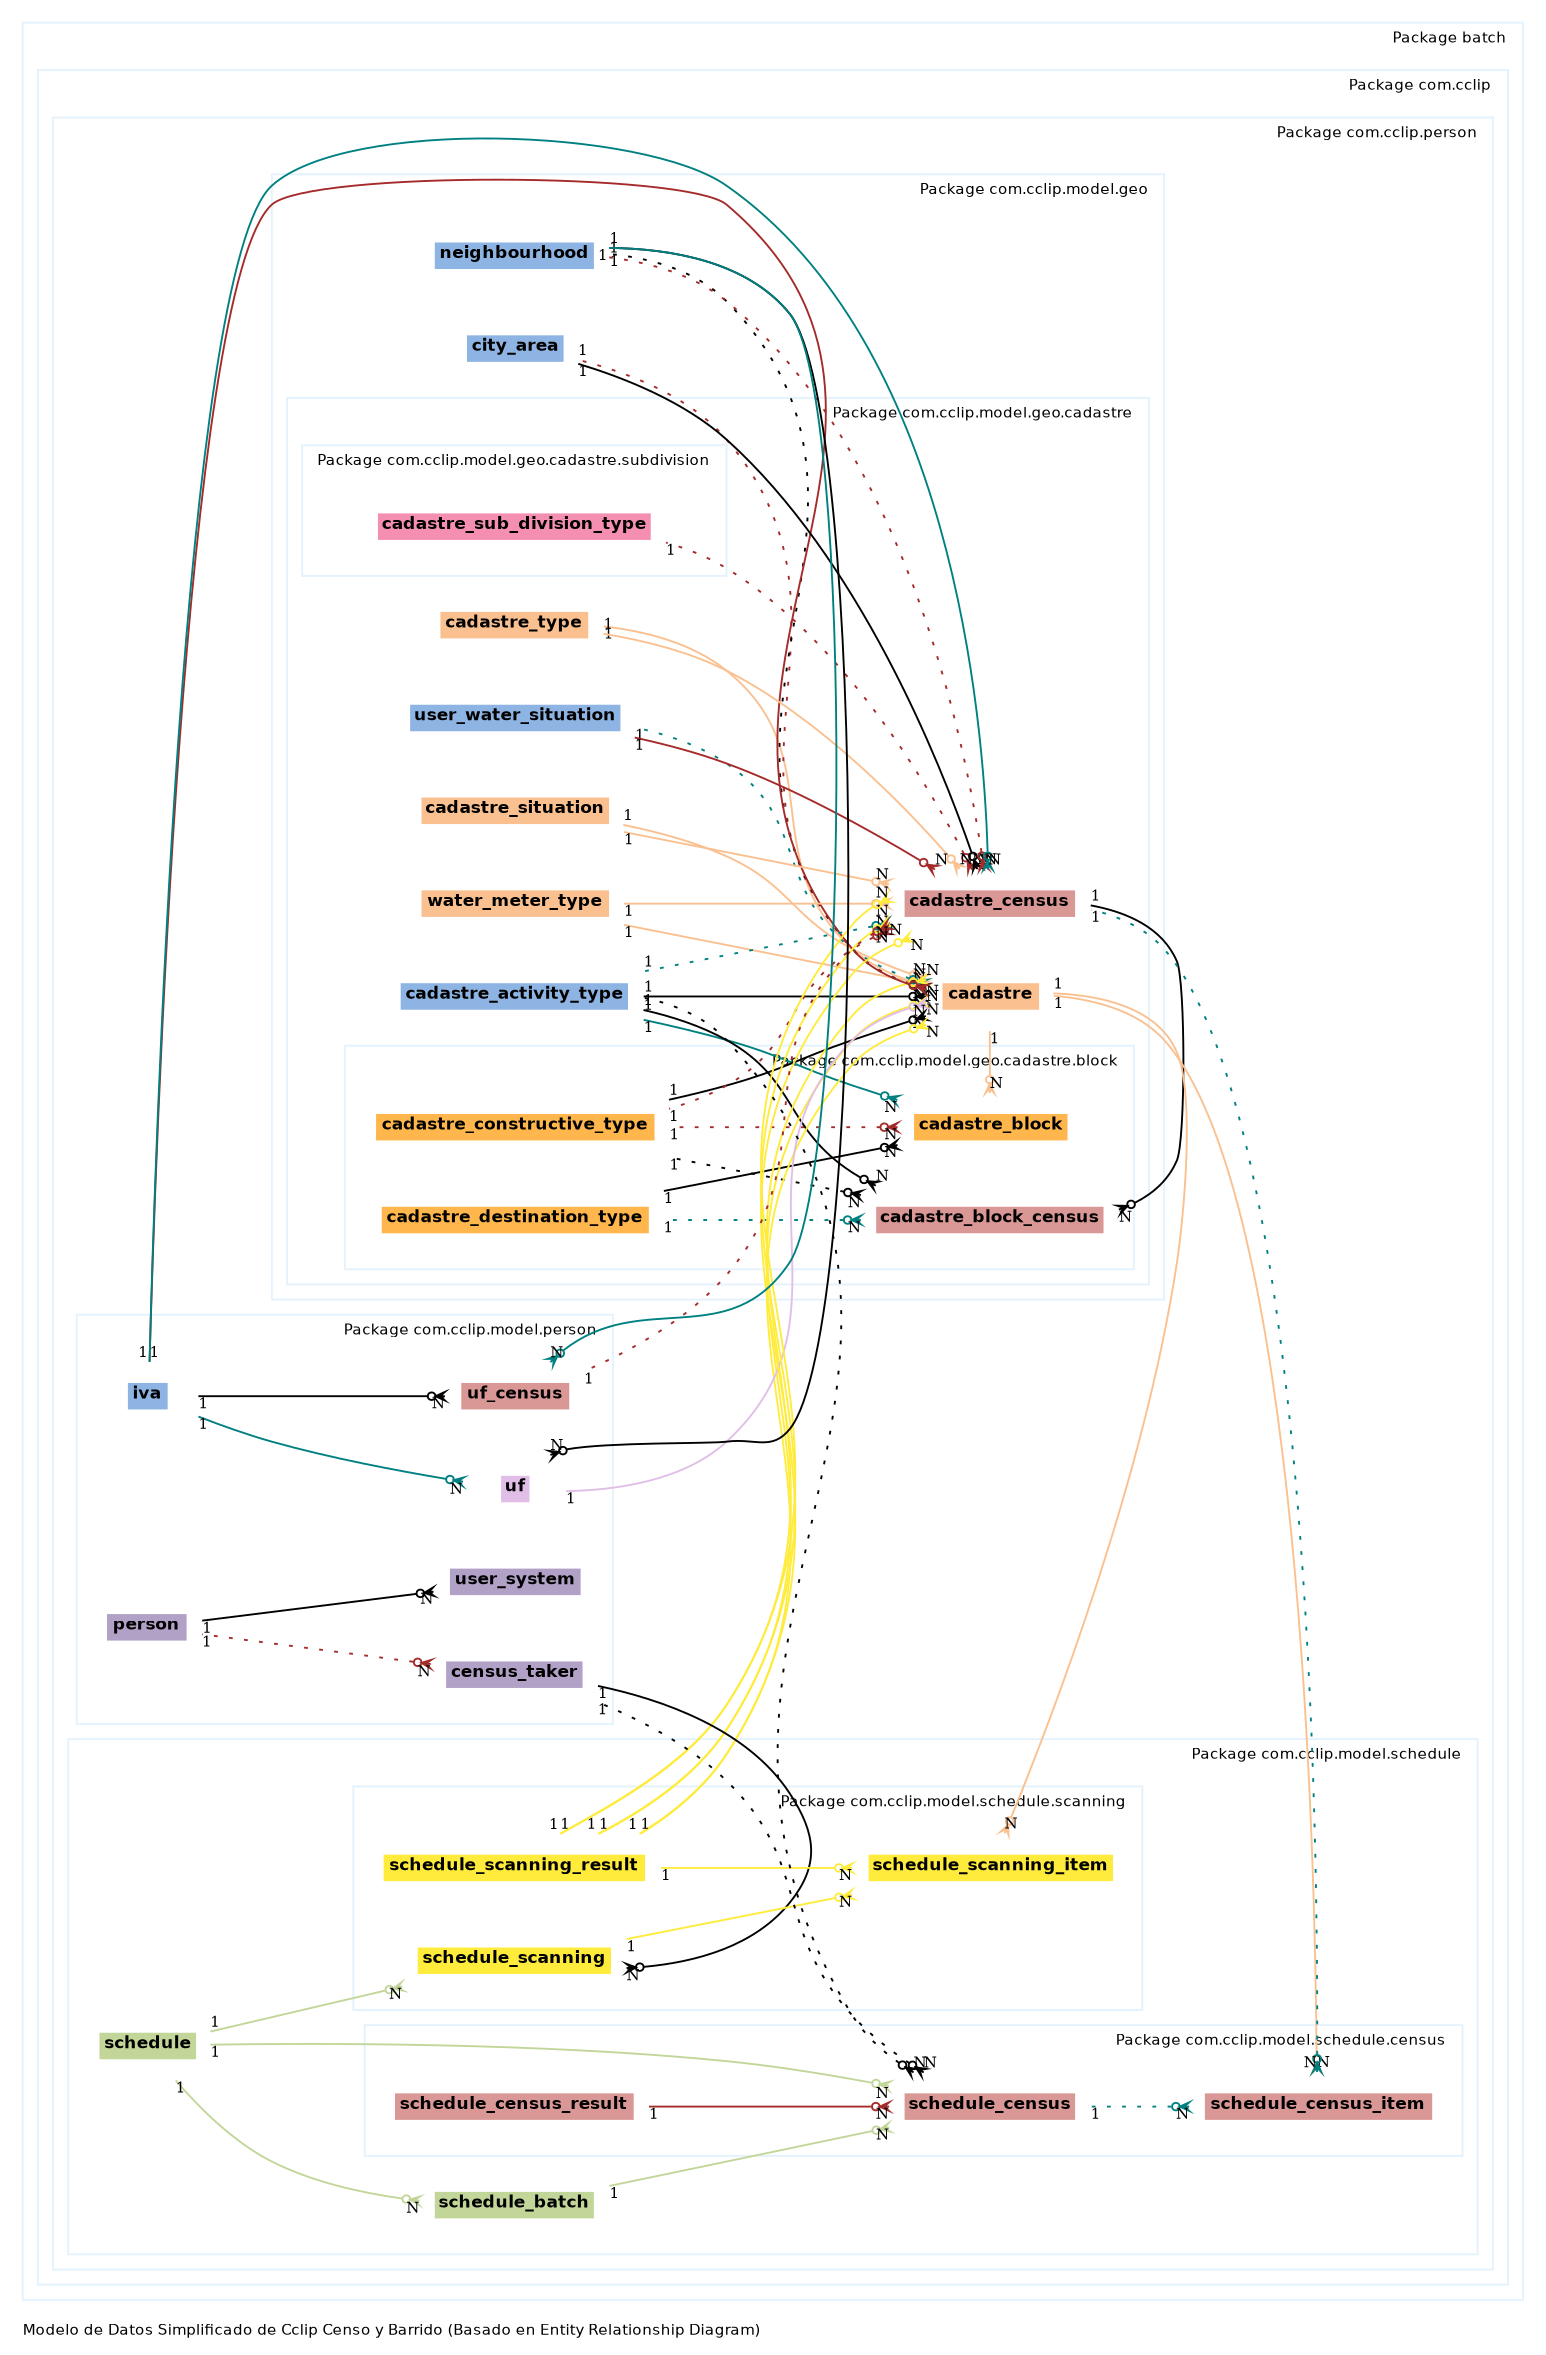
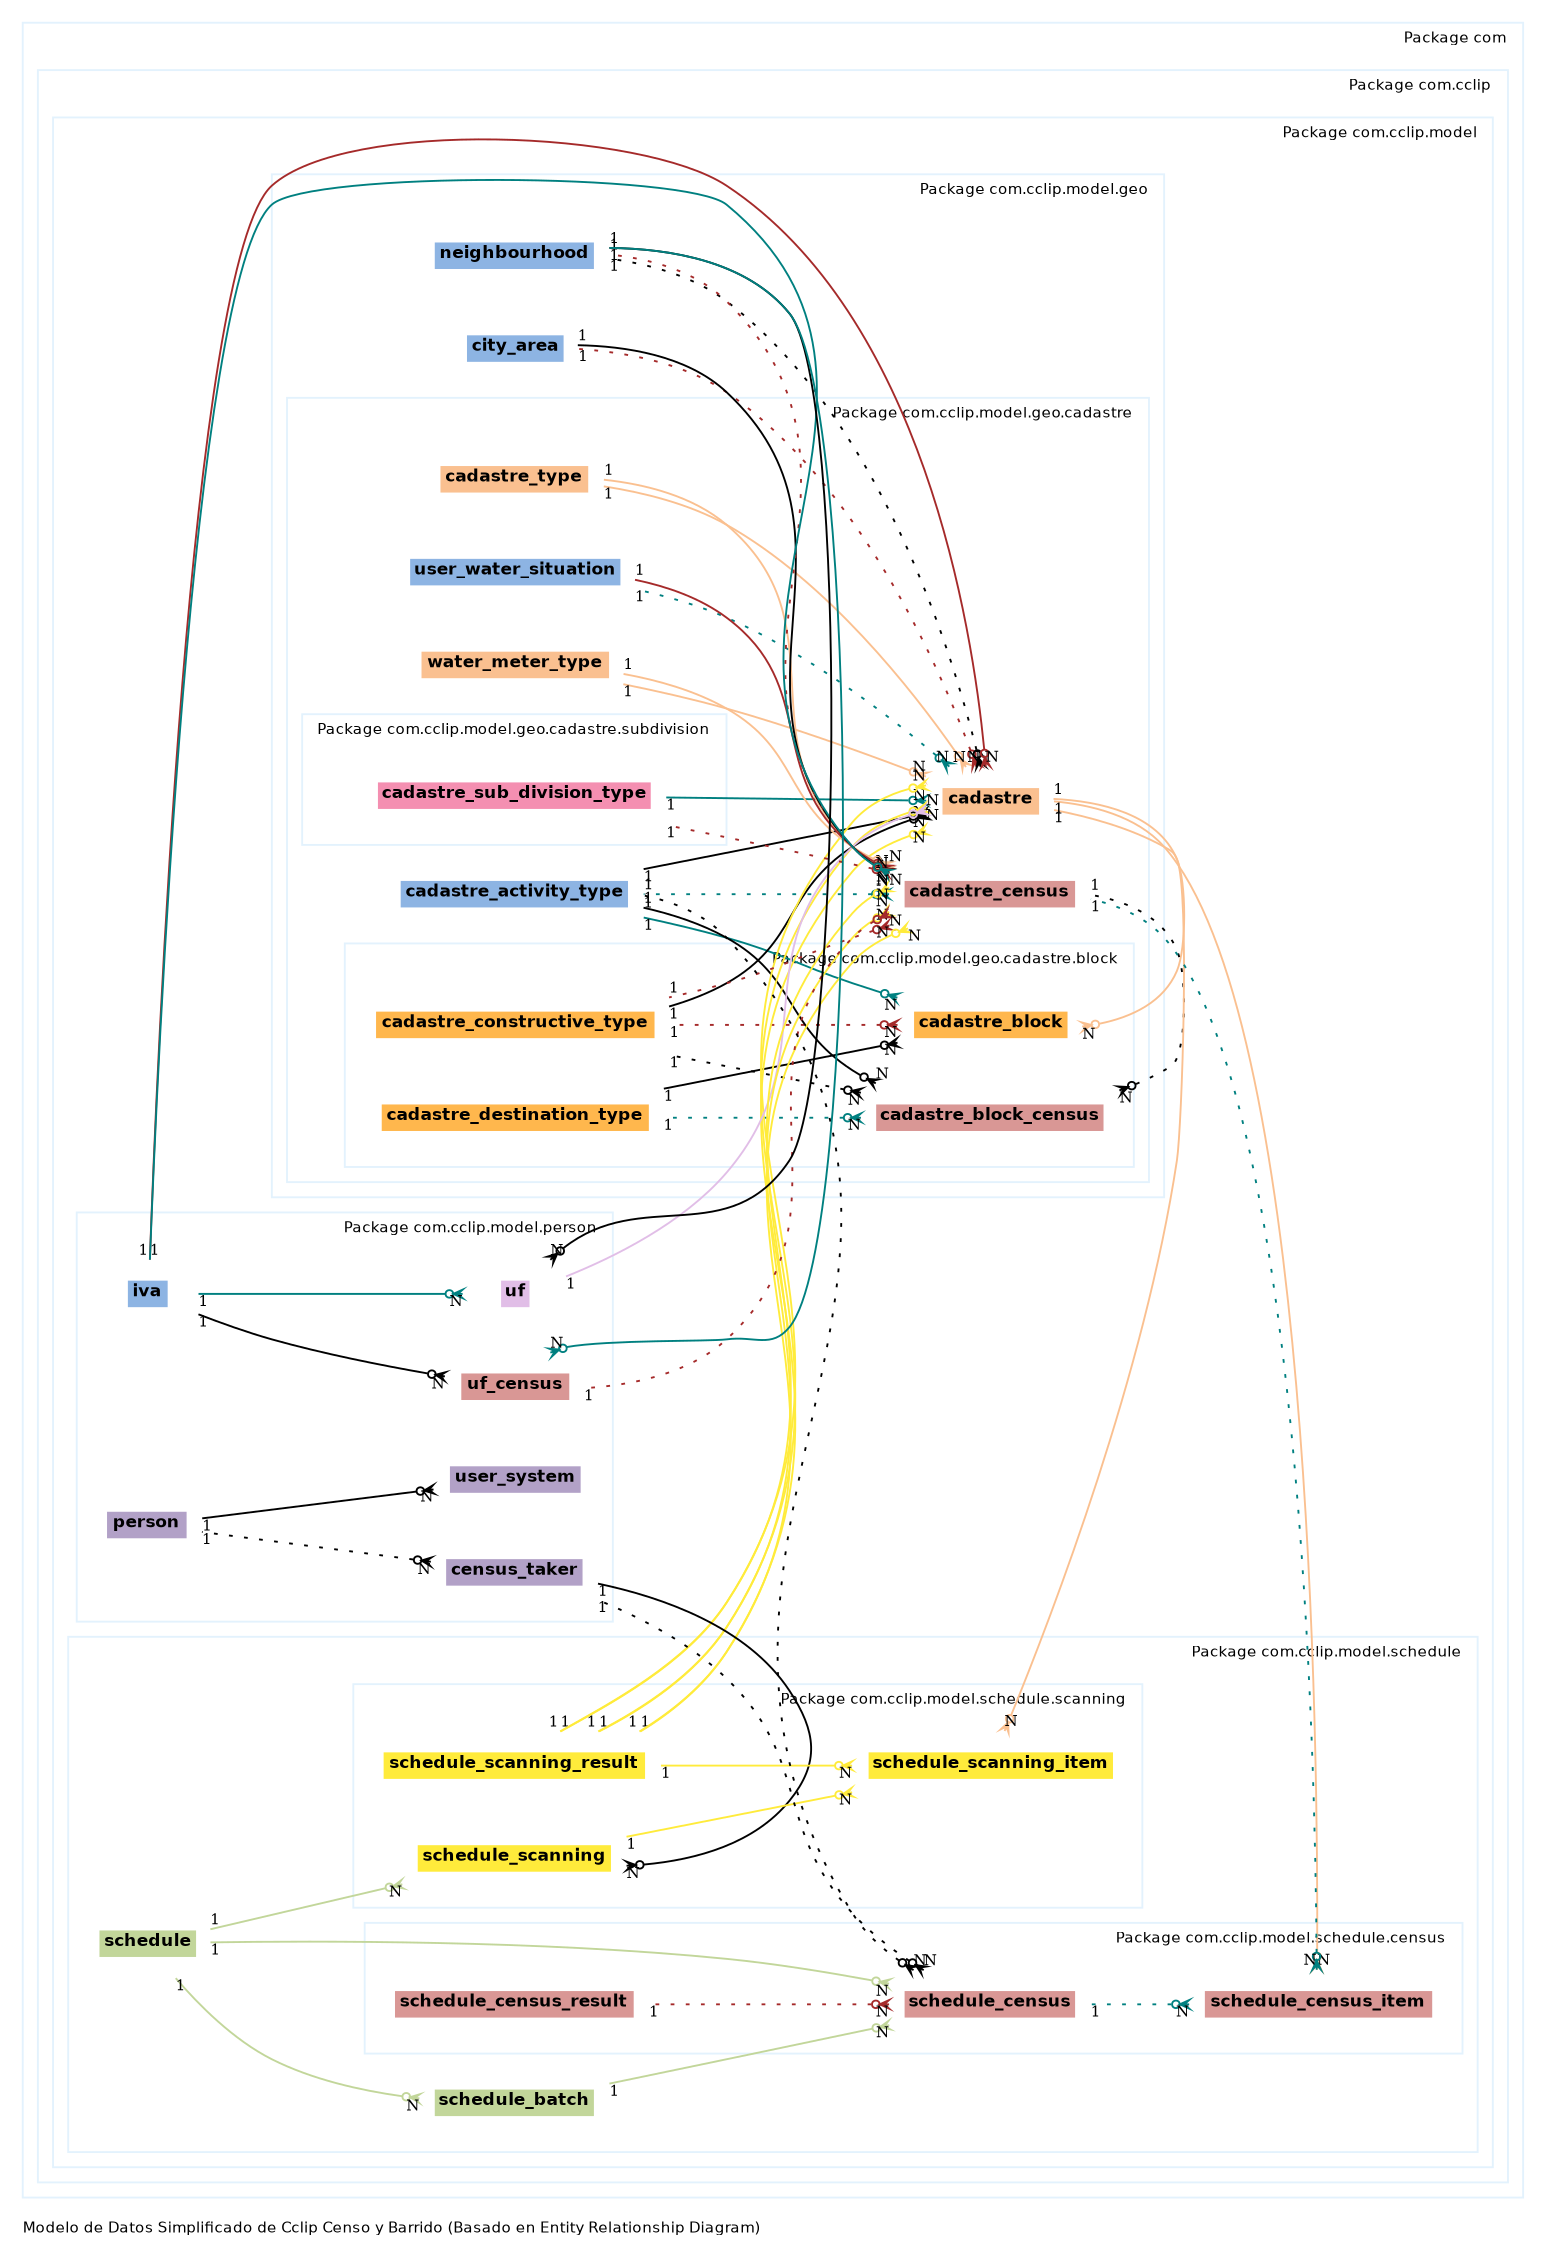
(1450, 39) -> (1456, 39)
(1377, 134) -> (1380, 134)
none -> (787, 799)
(514, 811) -> none
(1183, 1038) -> (1182, 975)
(307, 1648) -> (307, 1546)
(760, 2107) -> (760, 2004)
